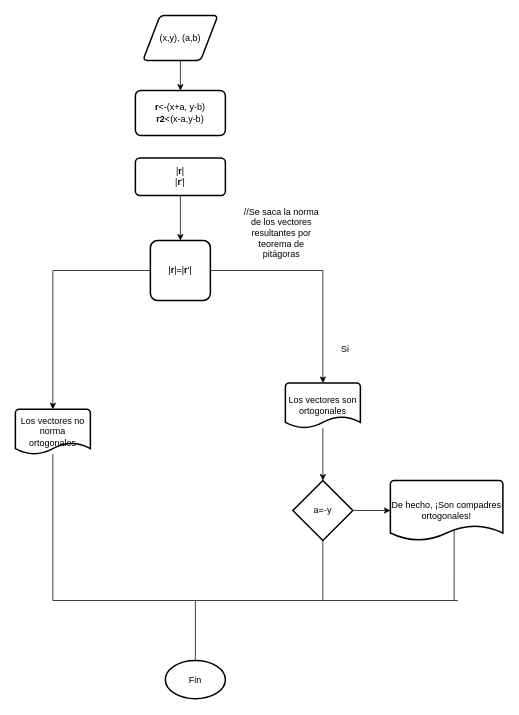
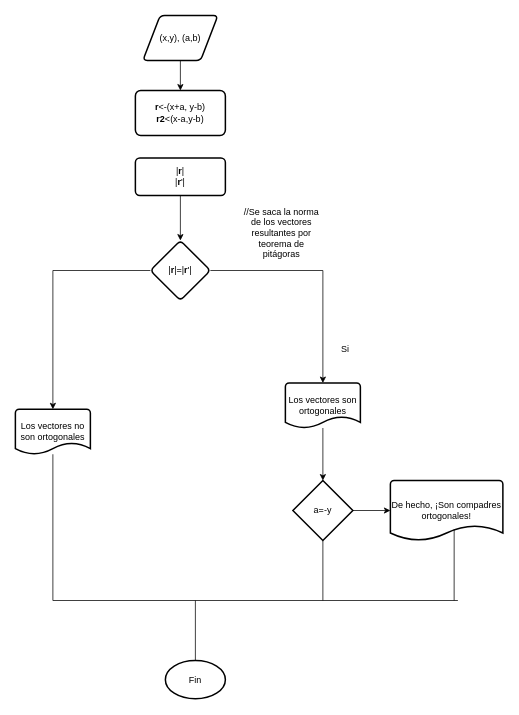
(180, 270) -> (180, 270)
(53, 432) -> (53, 432)
